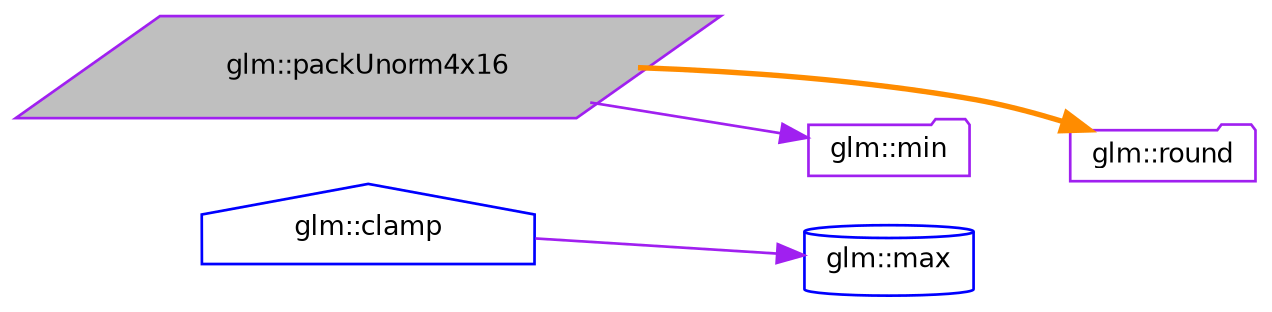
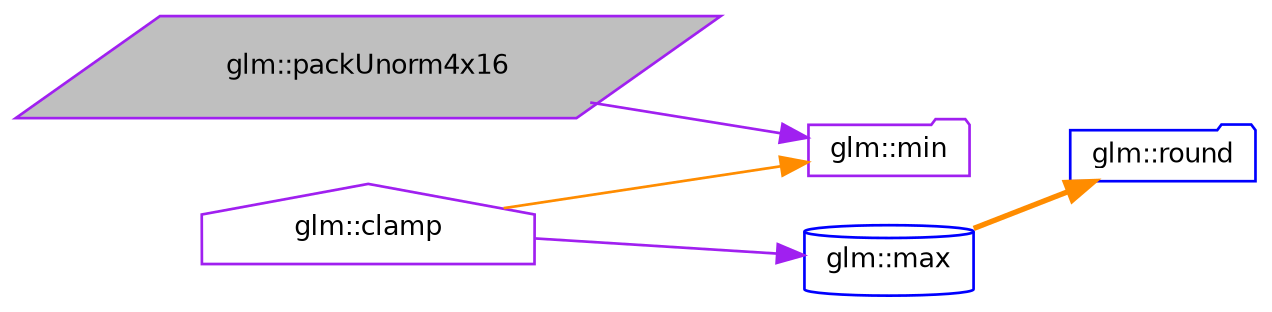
(852, 82) -> (1021, 210)
(1163, 156) -> (1163, 156)
none -> (642, 187)
(368, 228) -> (368, 228)
